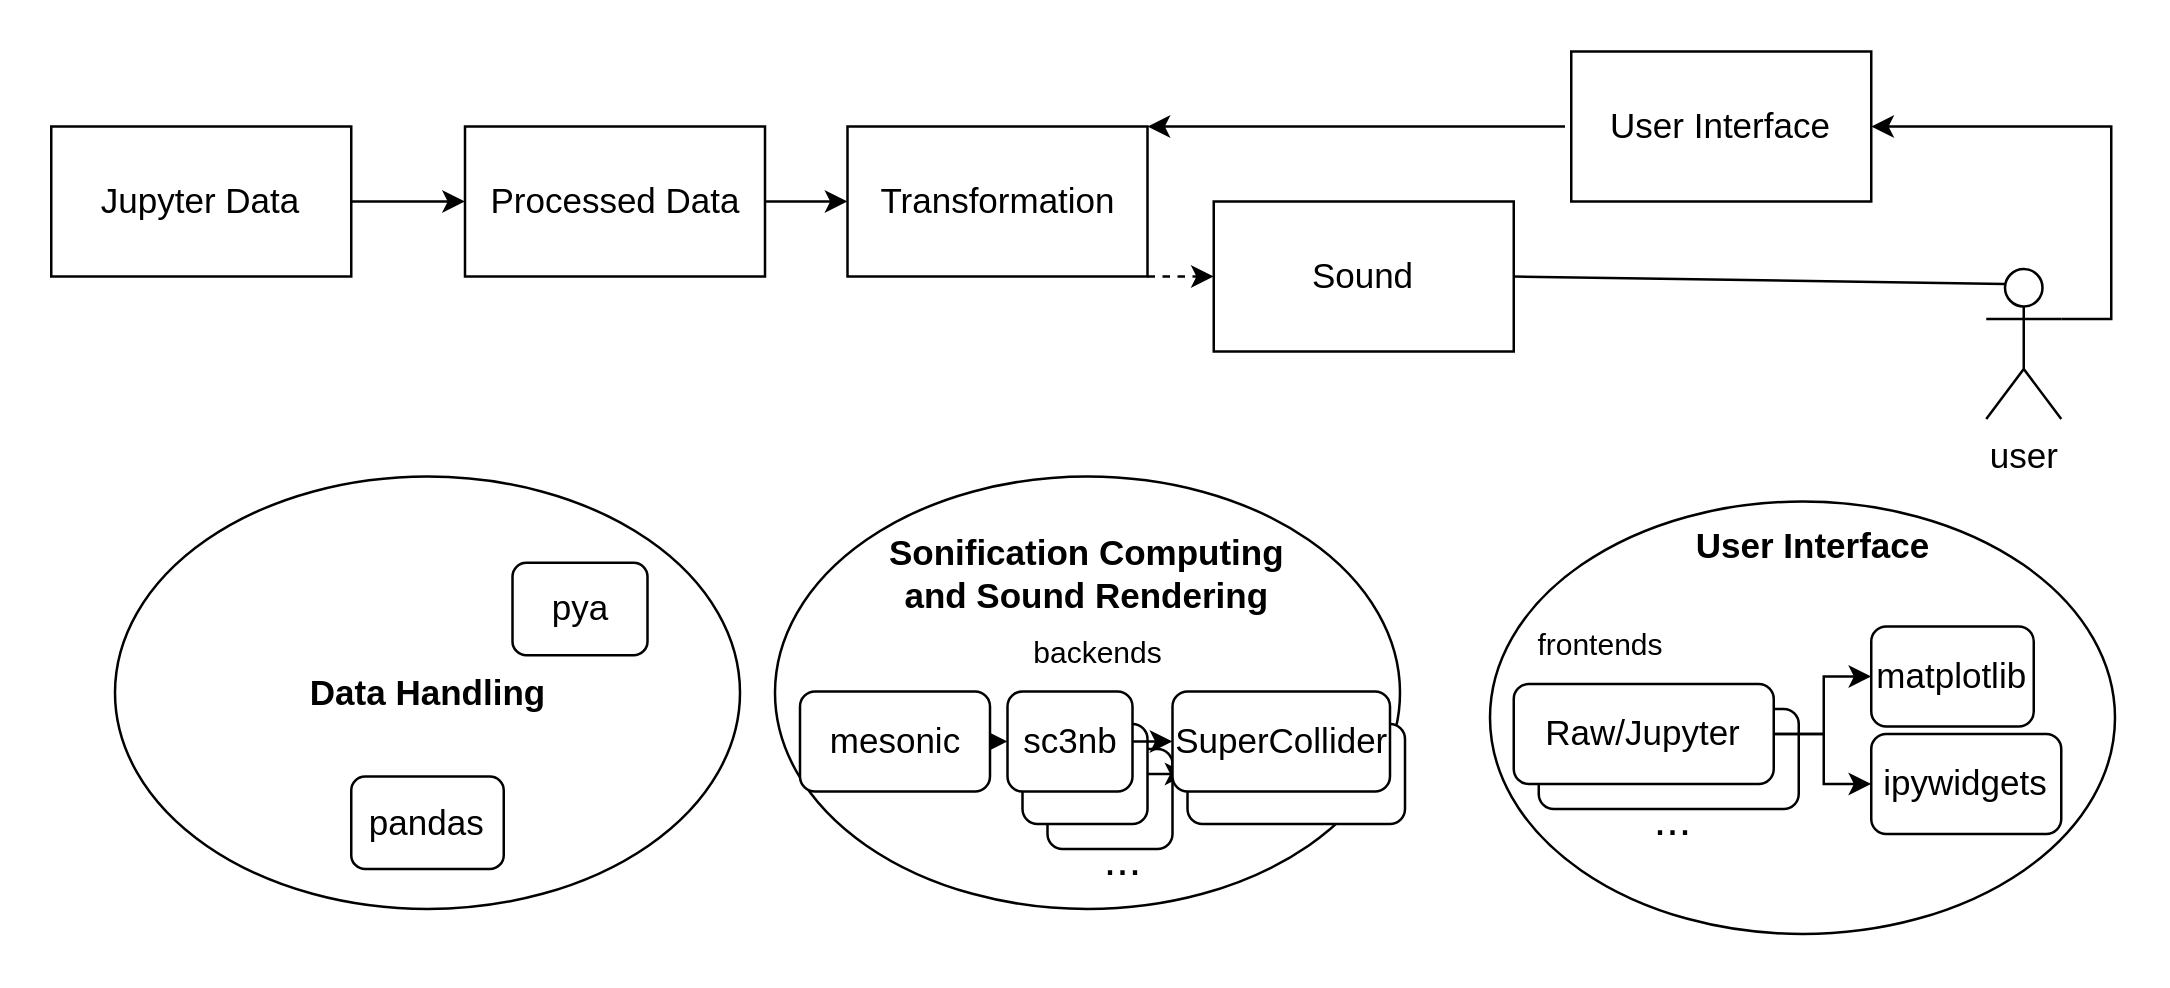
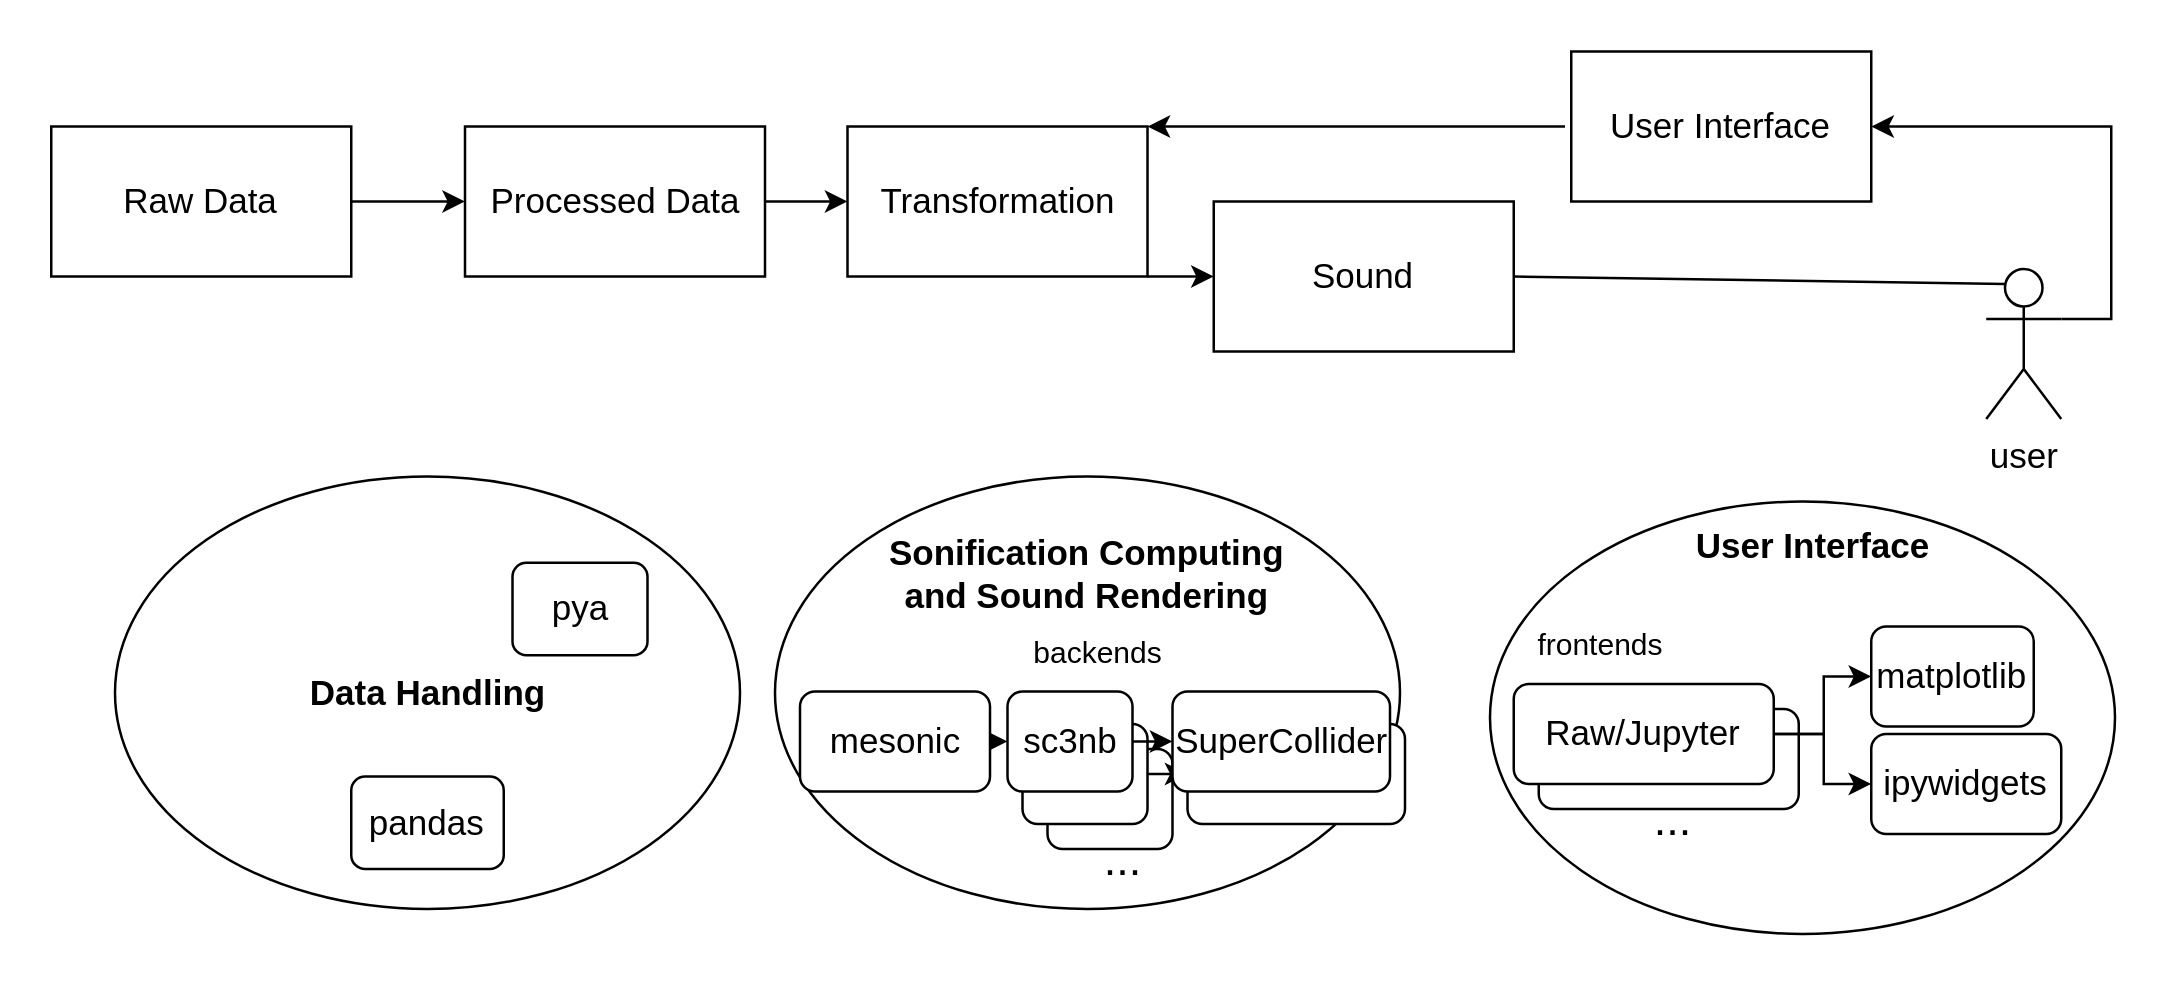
(201, 201) -> (201, 201)
(1173, 276) -> (1173, 276)
